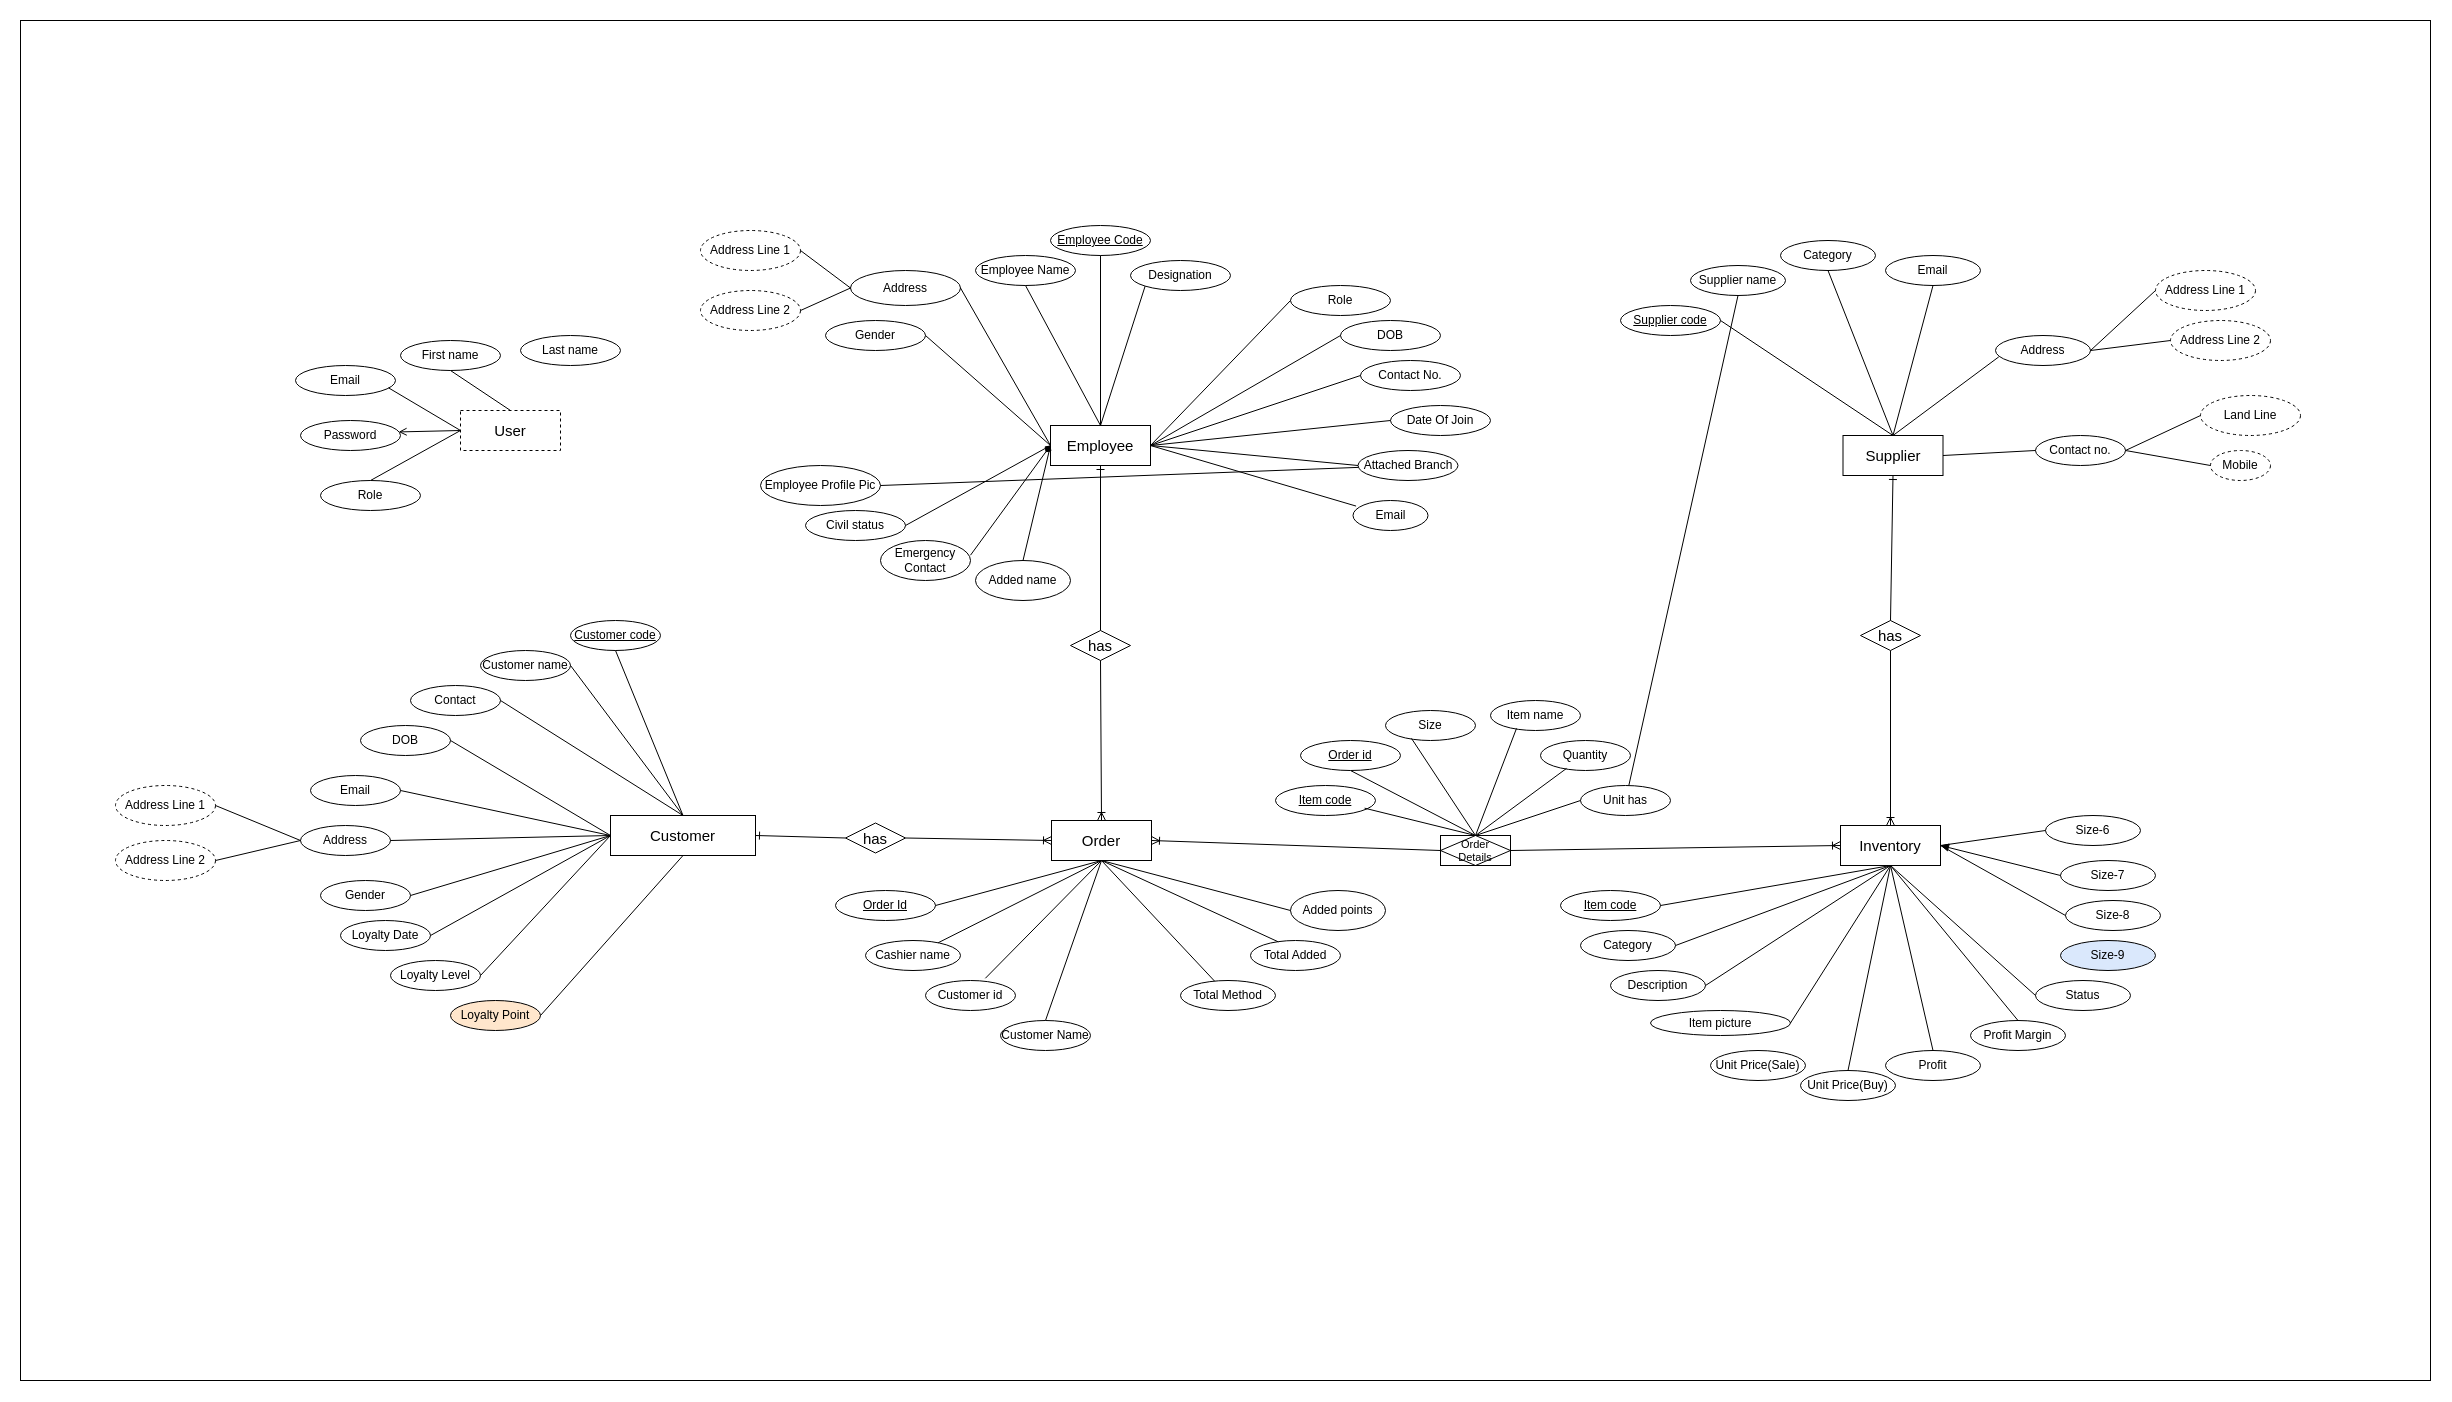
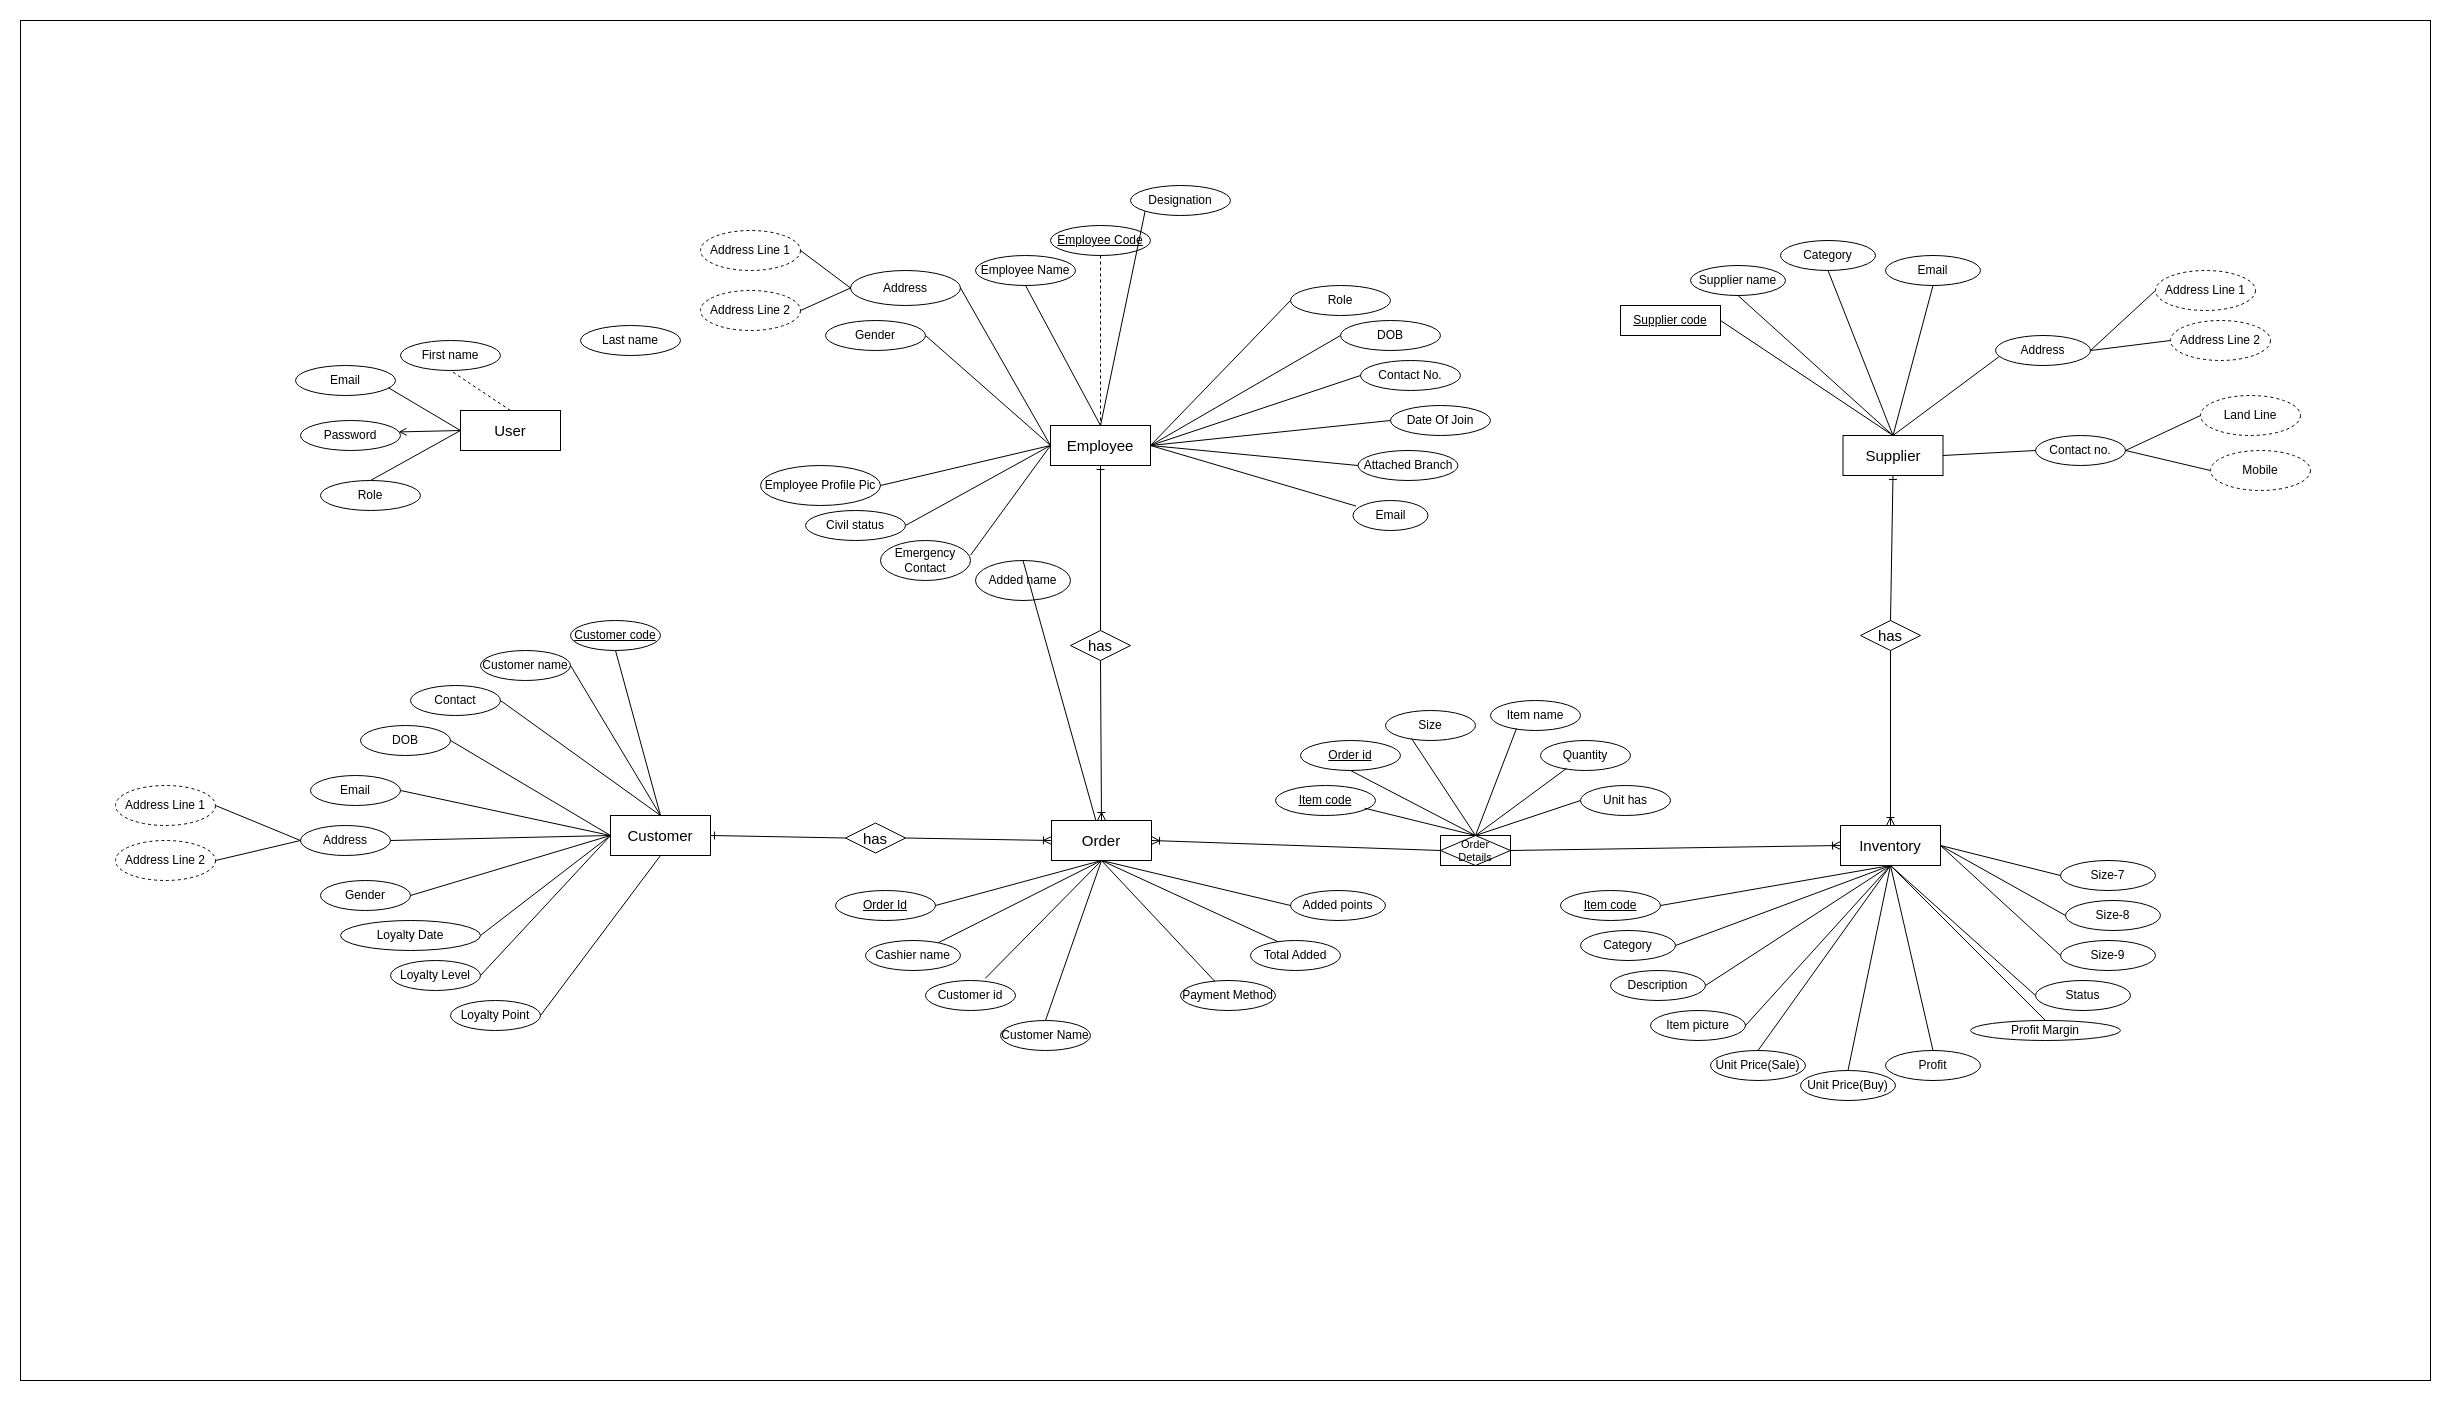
(1181, 276) -> (1181, 201)
(1671, 321) -> (1671, 321)
(1101, 336) -> (1101, 336)
(571, 351) -> (631, 341)
(481, 391) -> (481, 391)
(511, 431) -> (511, 431)
(1045, 453) -> (1046, 452)
(2241, 466) -> (2261, 471)
(1112, 477) -> (963, 466)
(1036, 505) -> (1059, 691)
(1683, 541) -> (1811, 361)
(2093, 831) -> none
(683, 836) -> (661, 836)
(1996, 838) -> none
(1949, 848) -> (1948, 847)
none -> (2002, 902)
(1338, 911) -> (1338, 906)
(386, 936) -> (411, 936)
(2108, 956) -> (2108, 956)
none -> (1813, 974)
(1228, 996) -> (1228, 996)
(496, 1016) -> (496, 1016)
(1721, 1023) -> (1698, 1026)
(2018, 1036) -> (2046, 1031)
